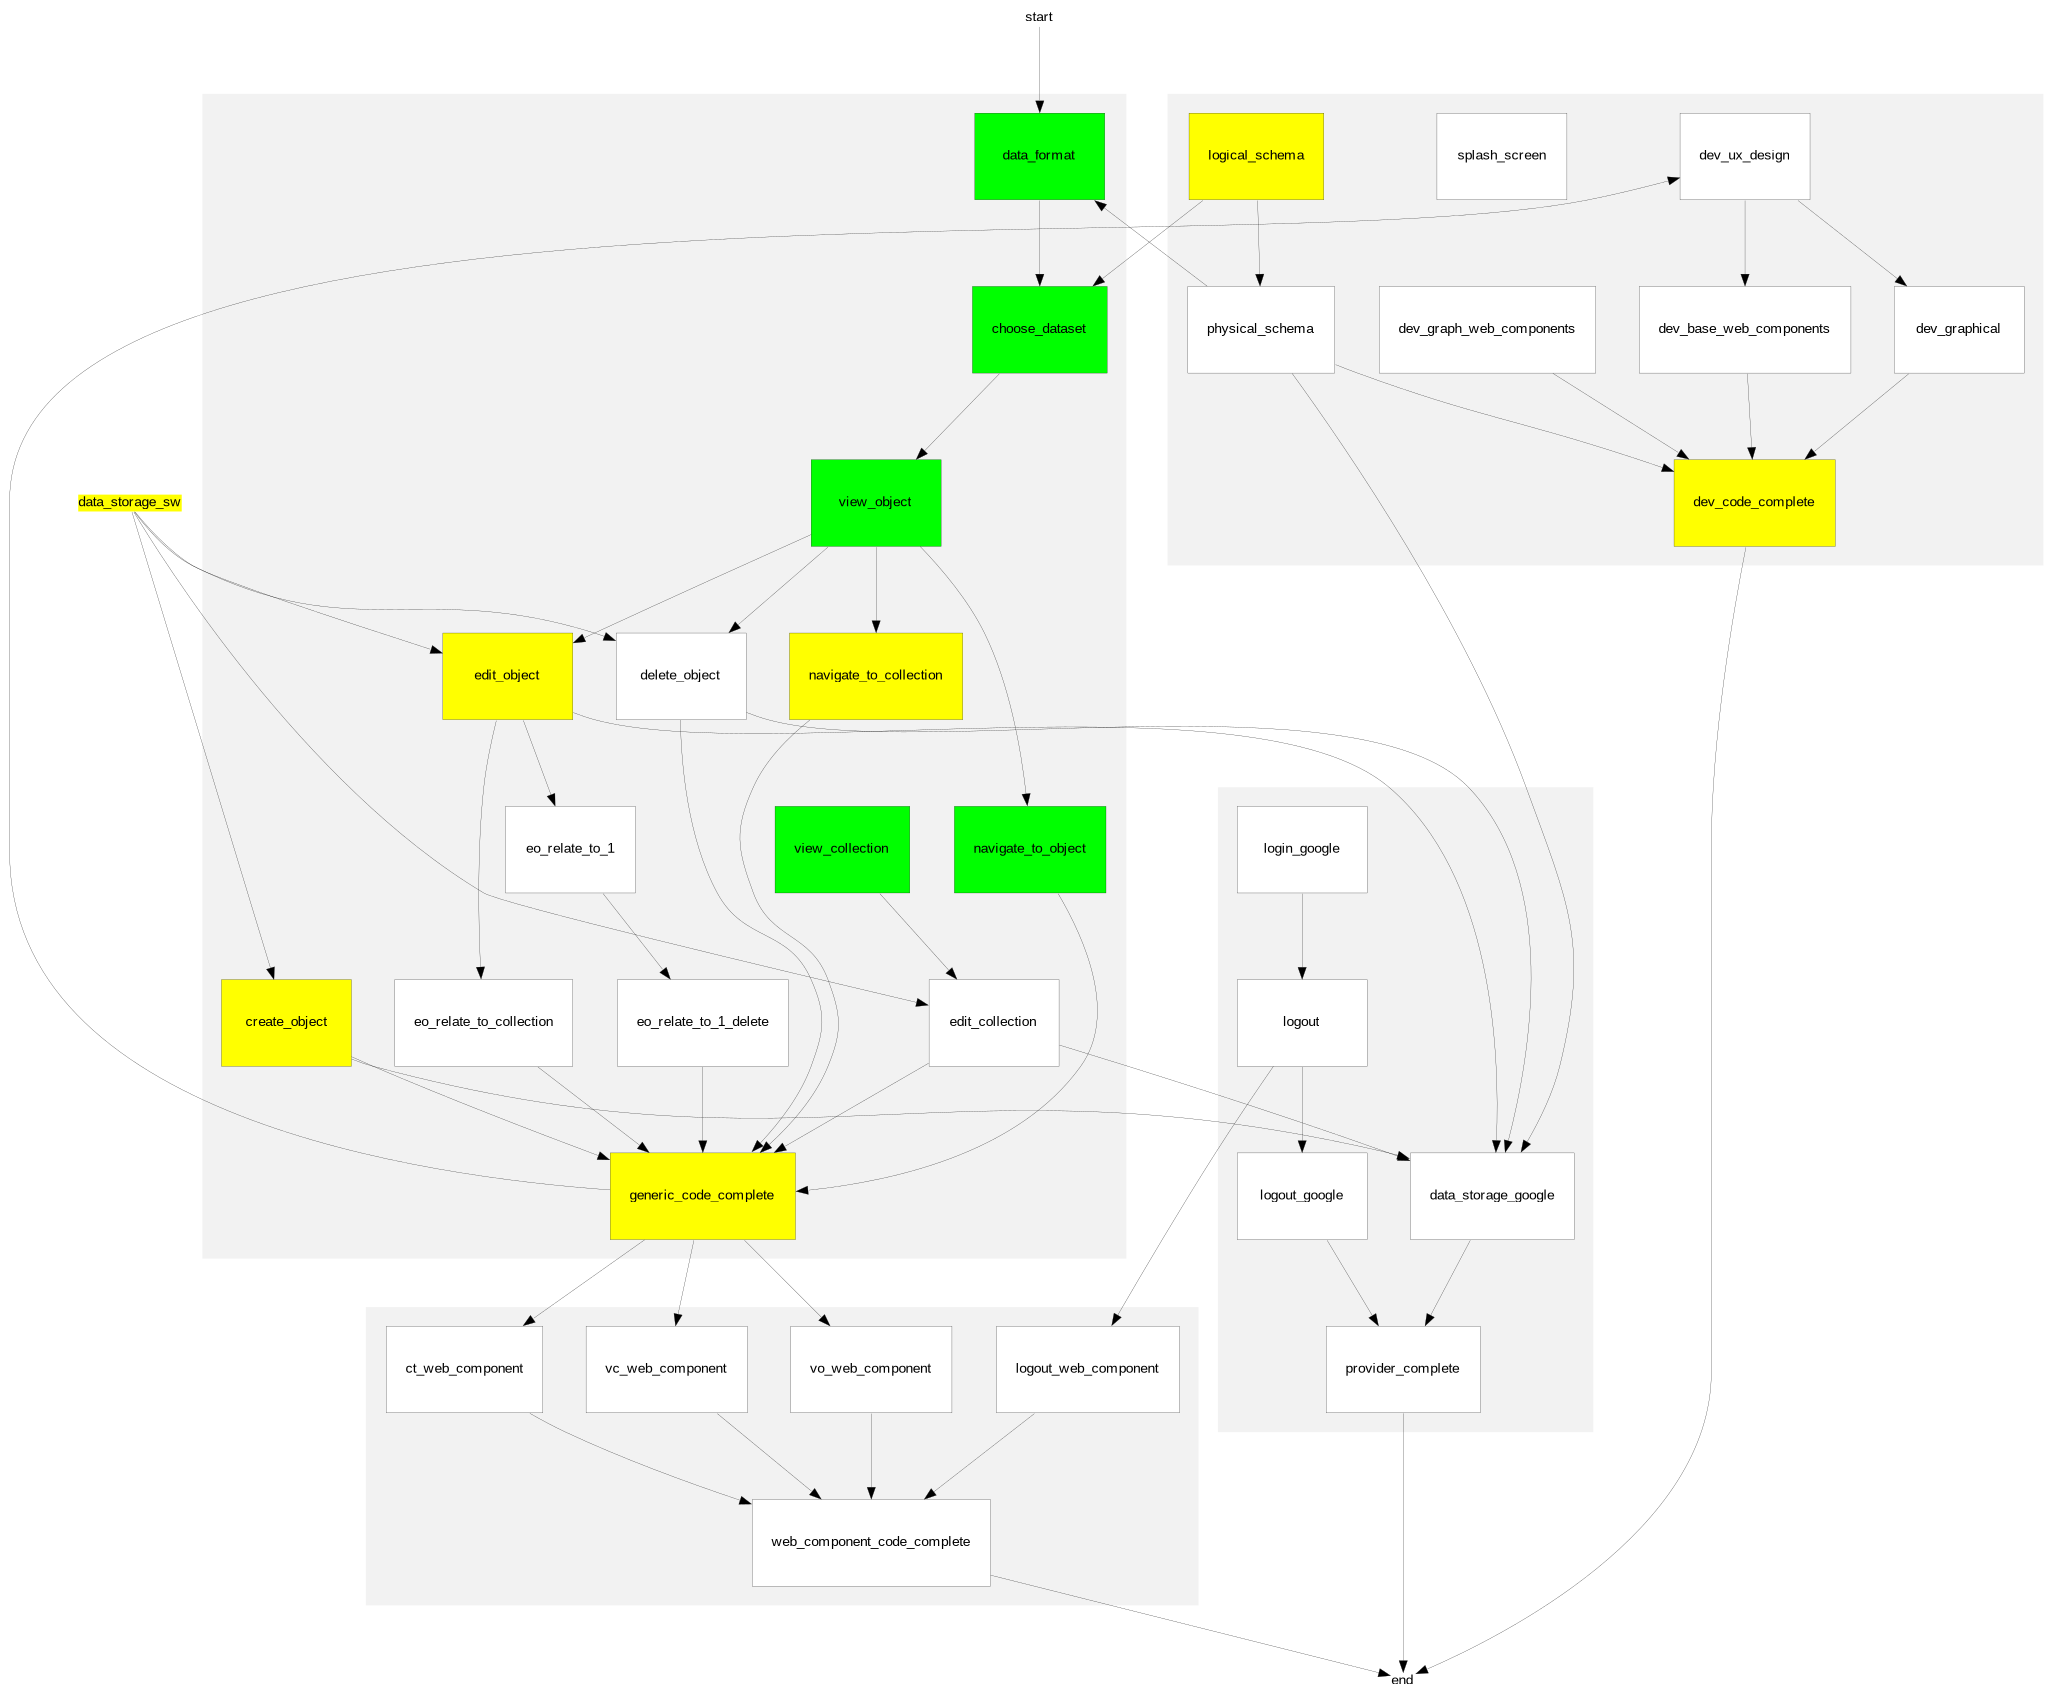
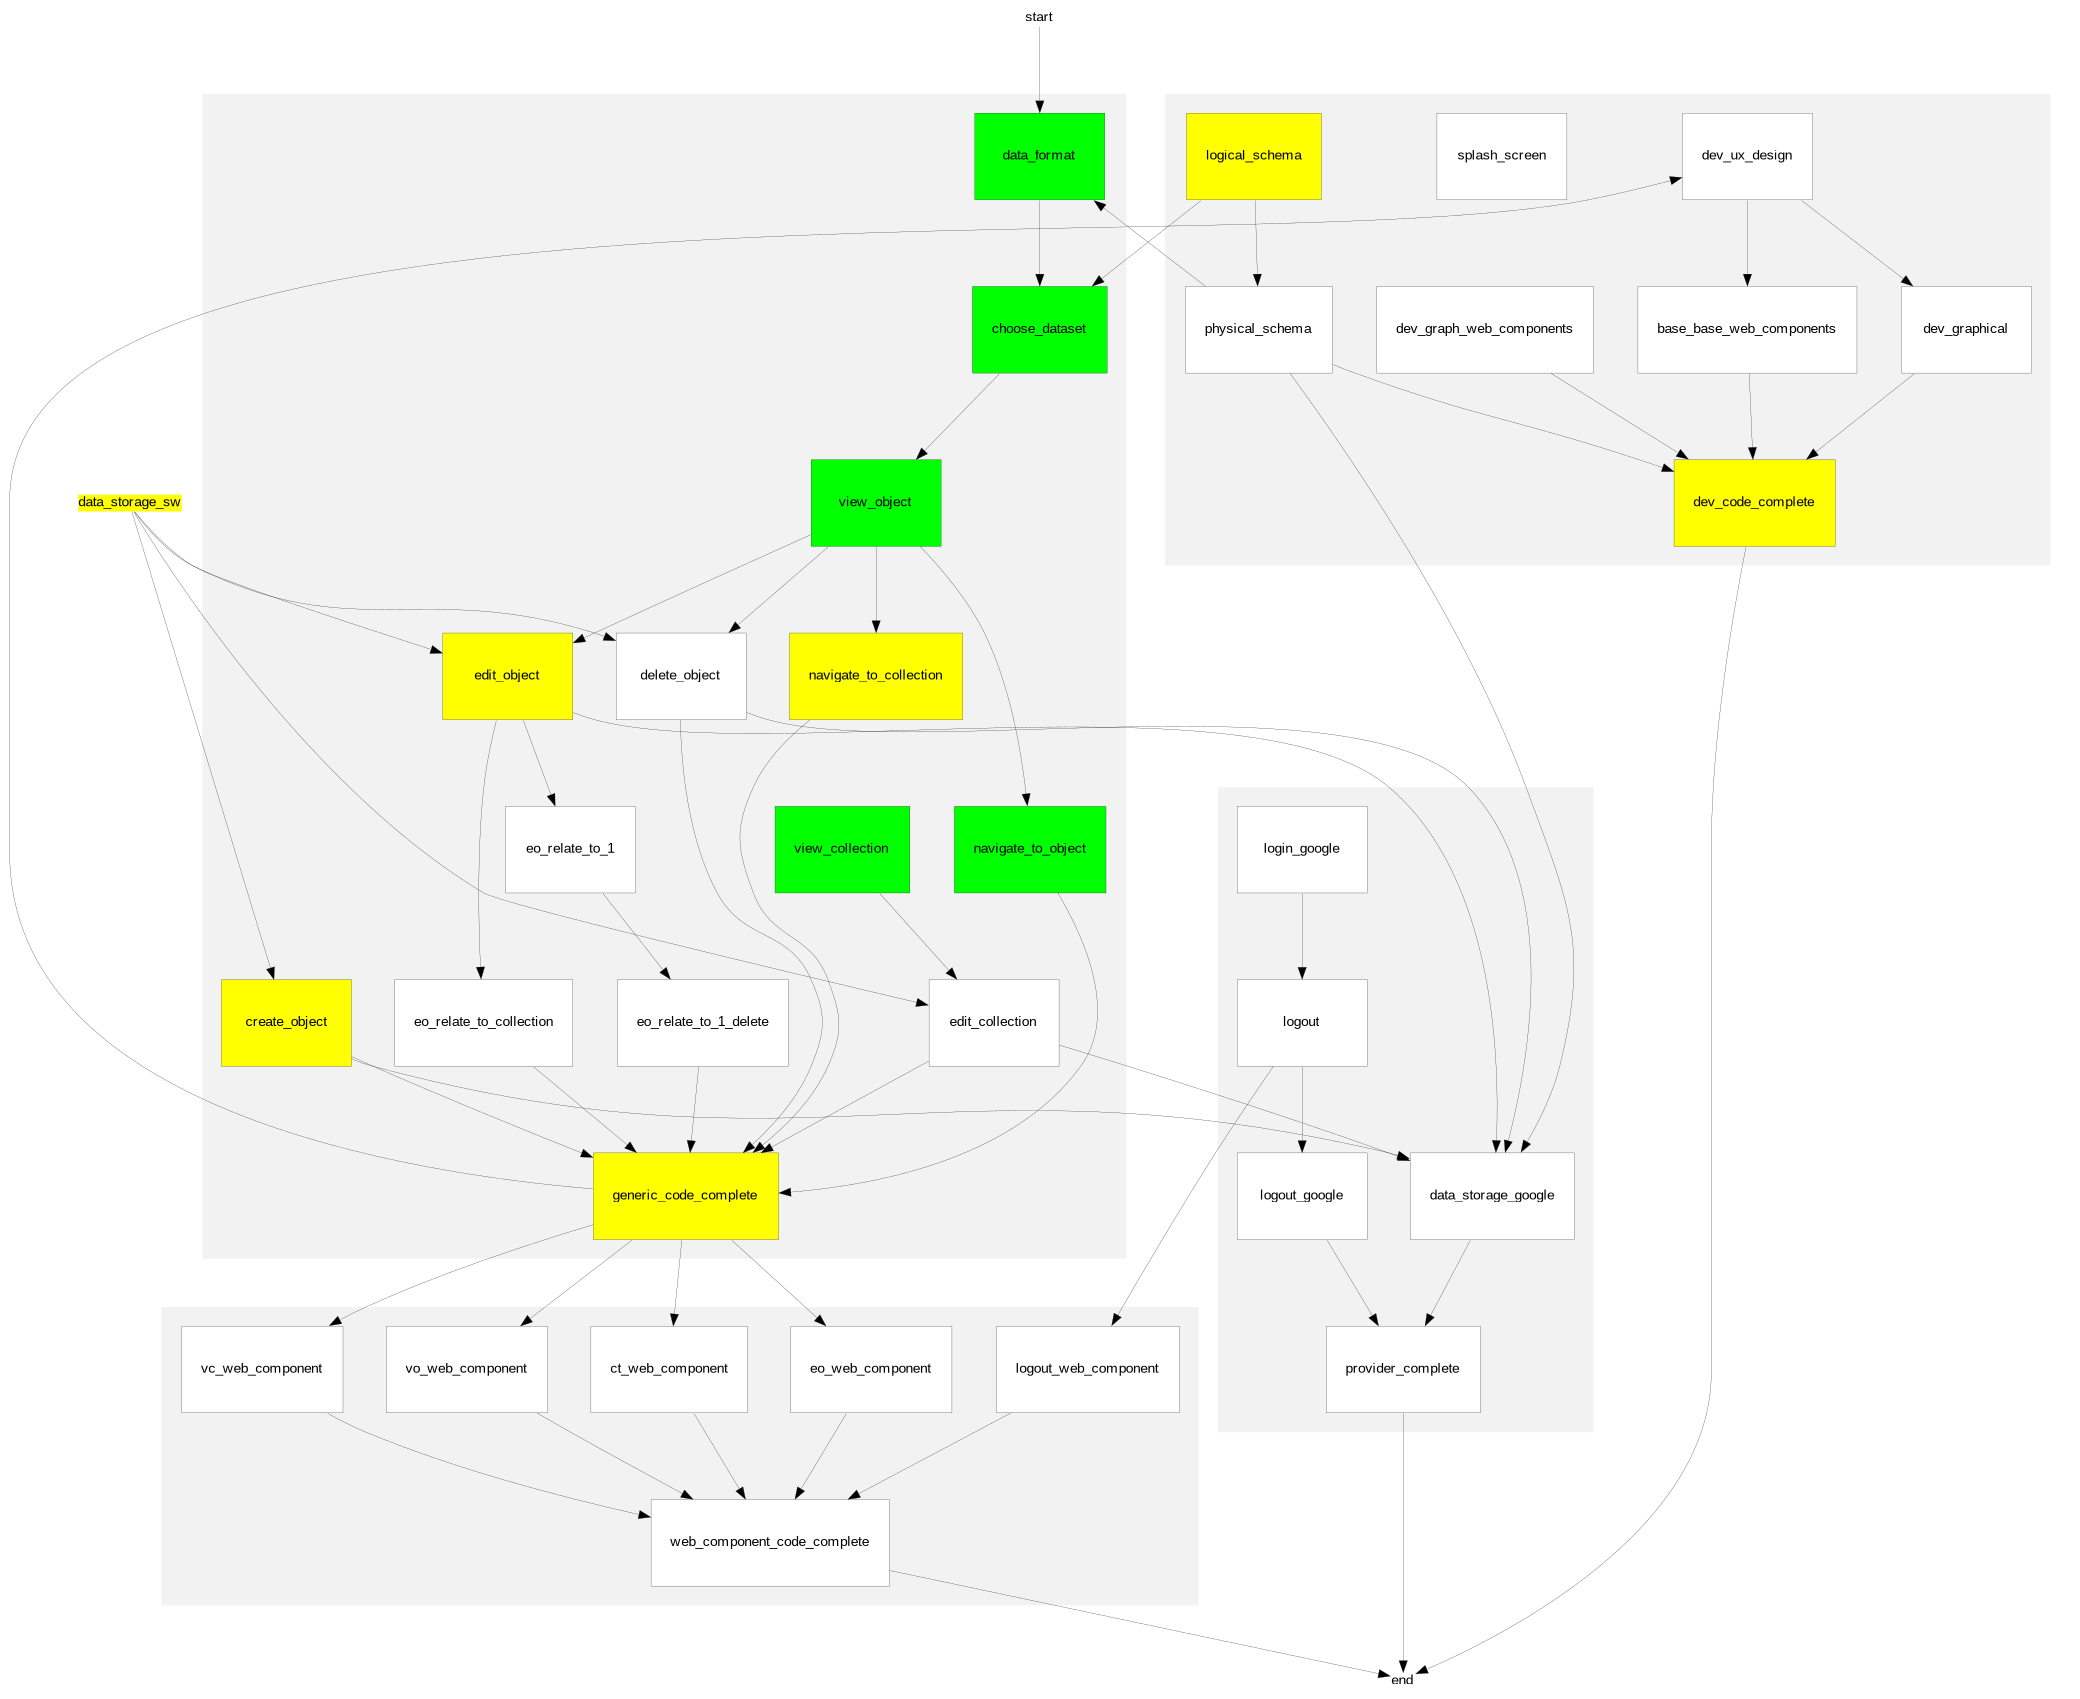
(1745, 330) -> (1747, 330)
none -> (871, 1370)
